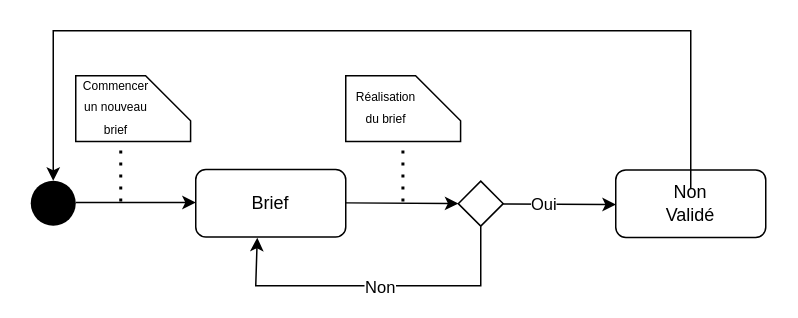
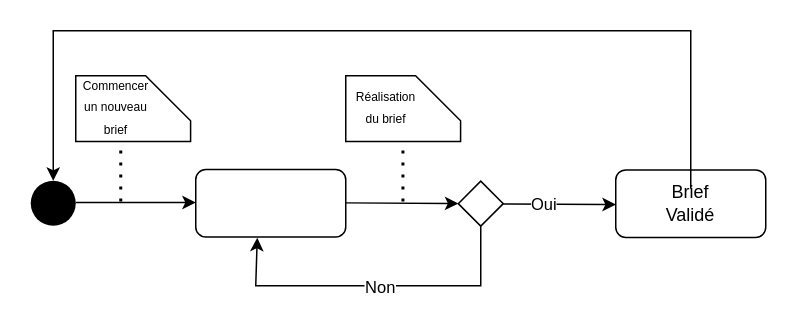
(271, 203) -> none
(691, 203) -> (691, 203)
